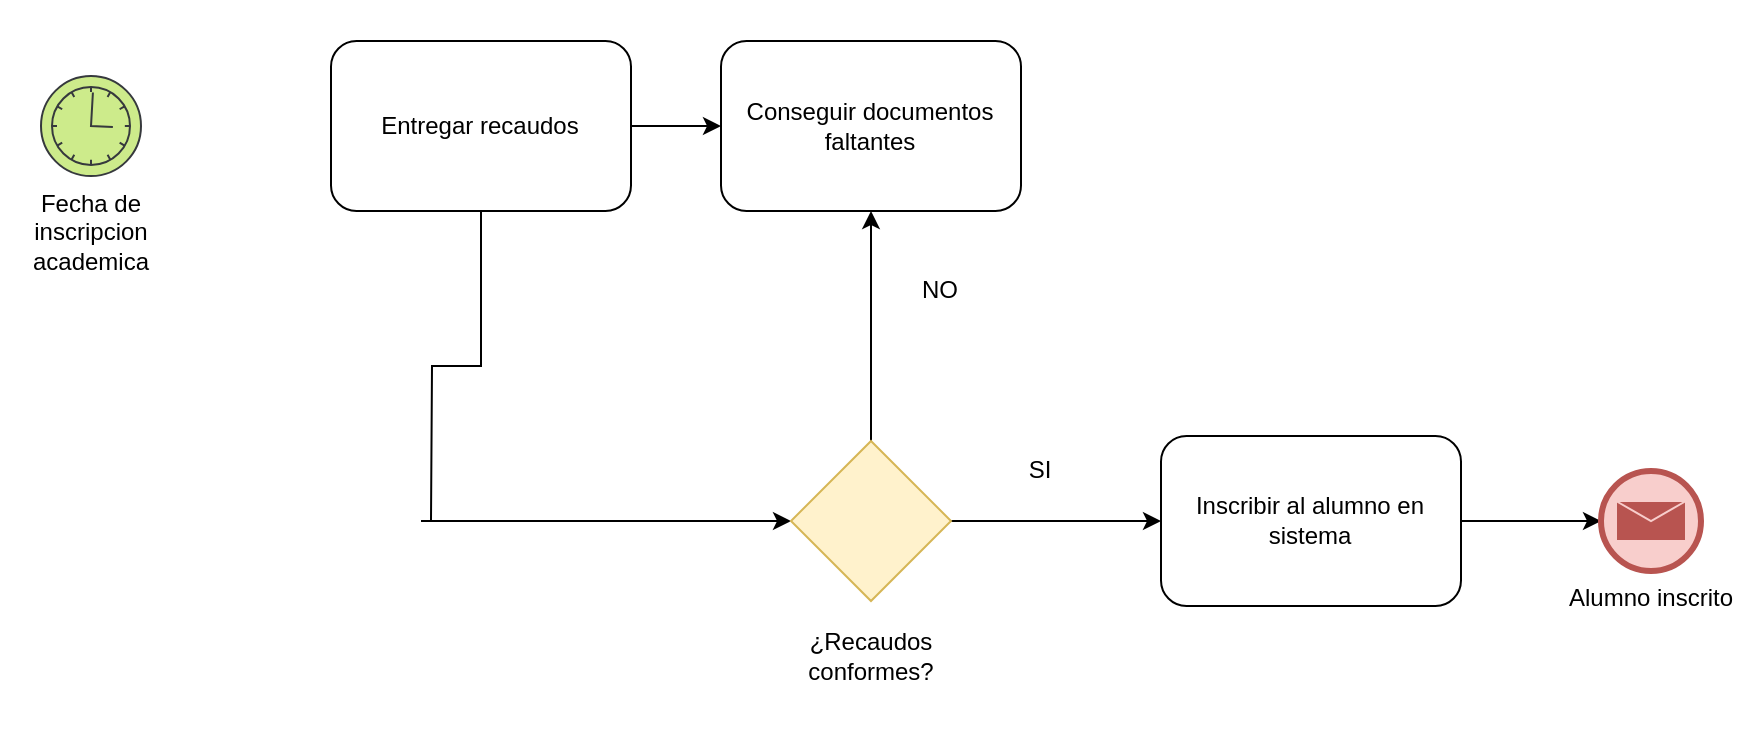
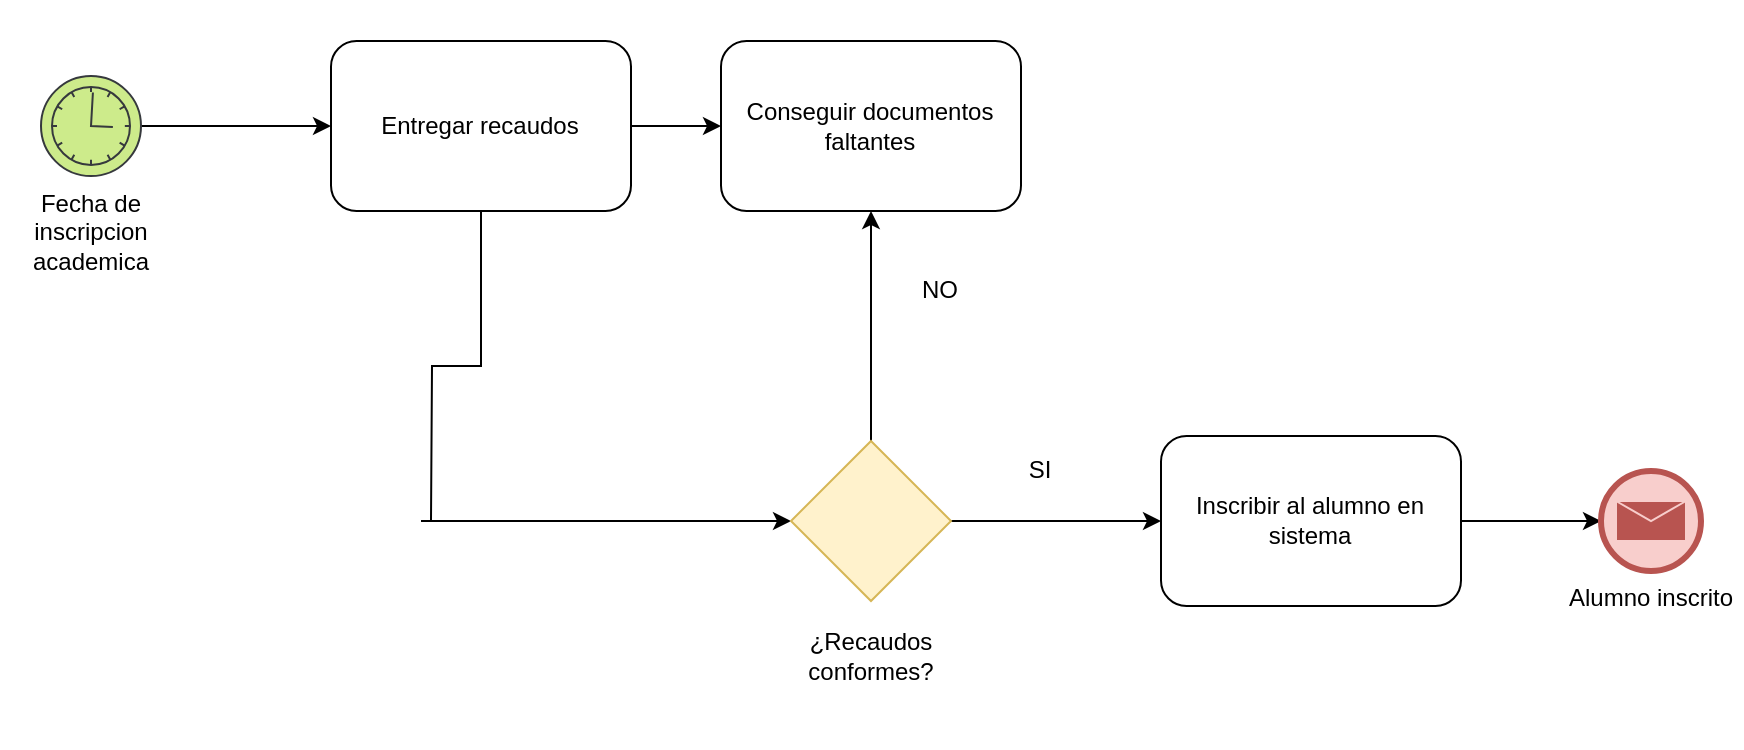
none -> (229, 126)
